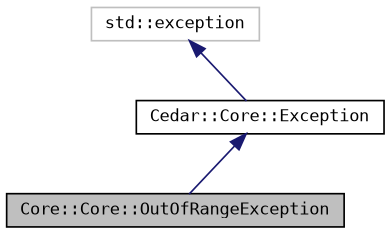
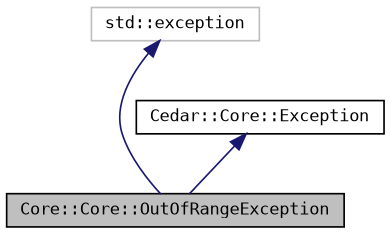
(224, 77) -> (121, 126)
